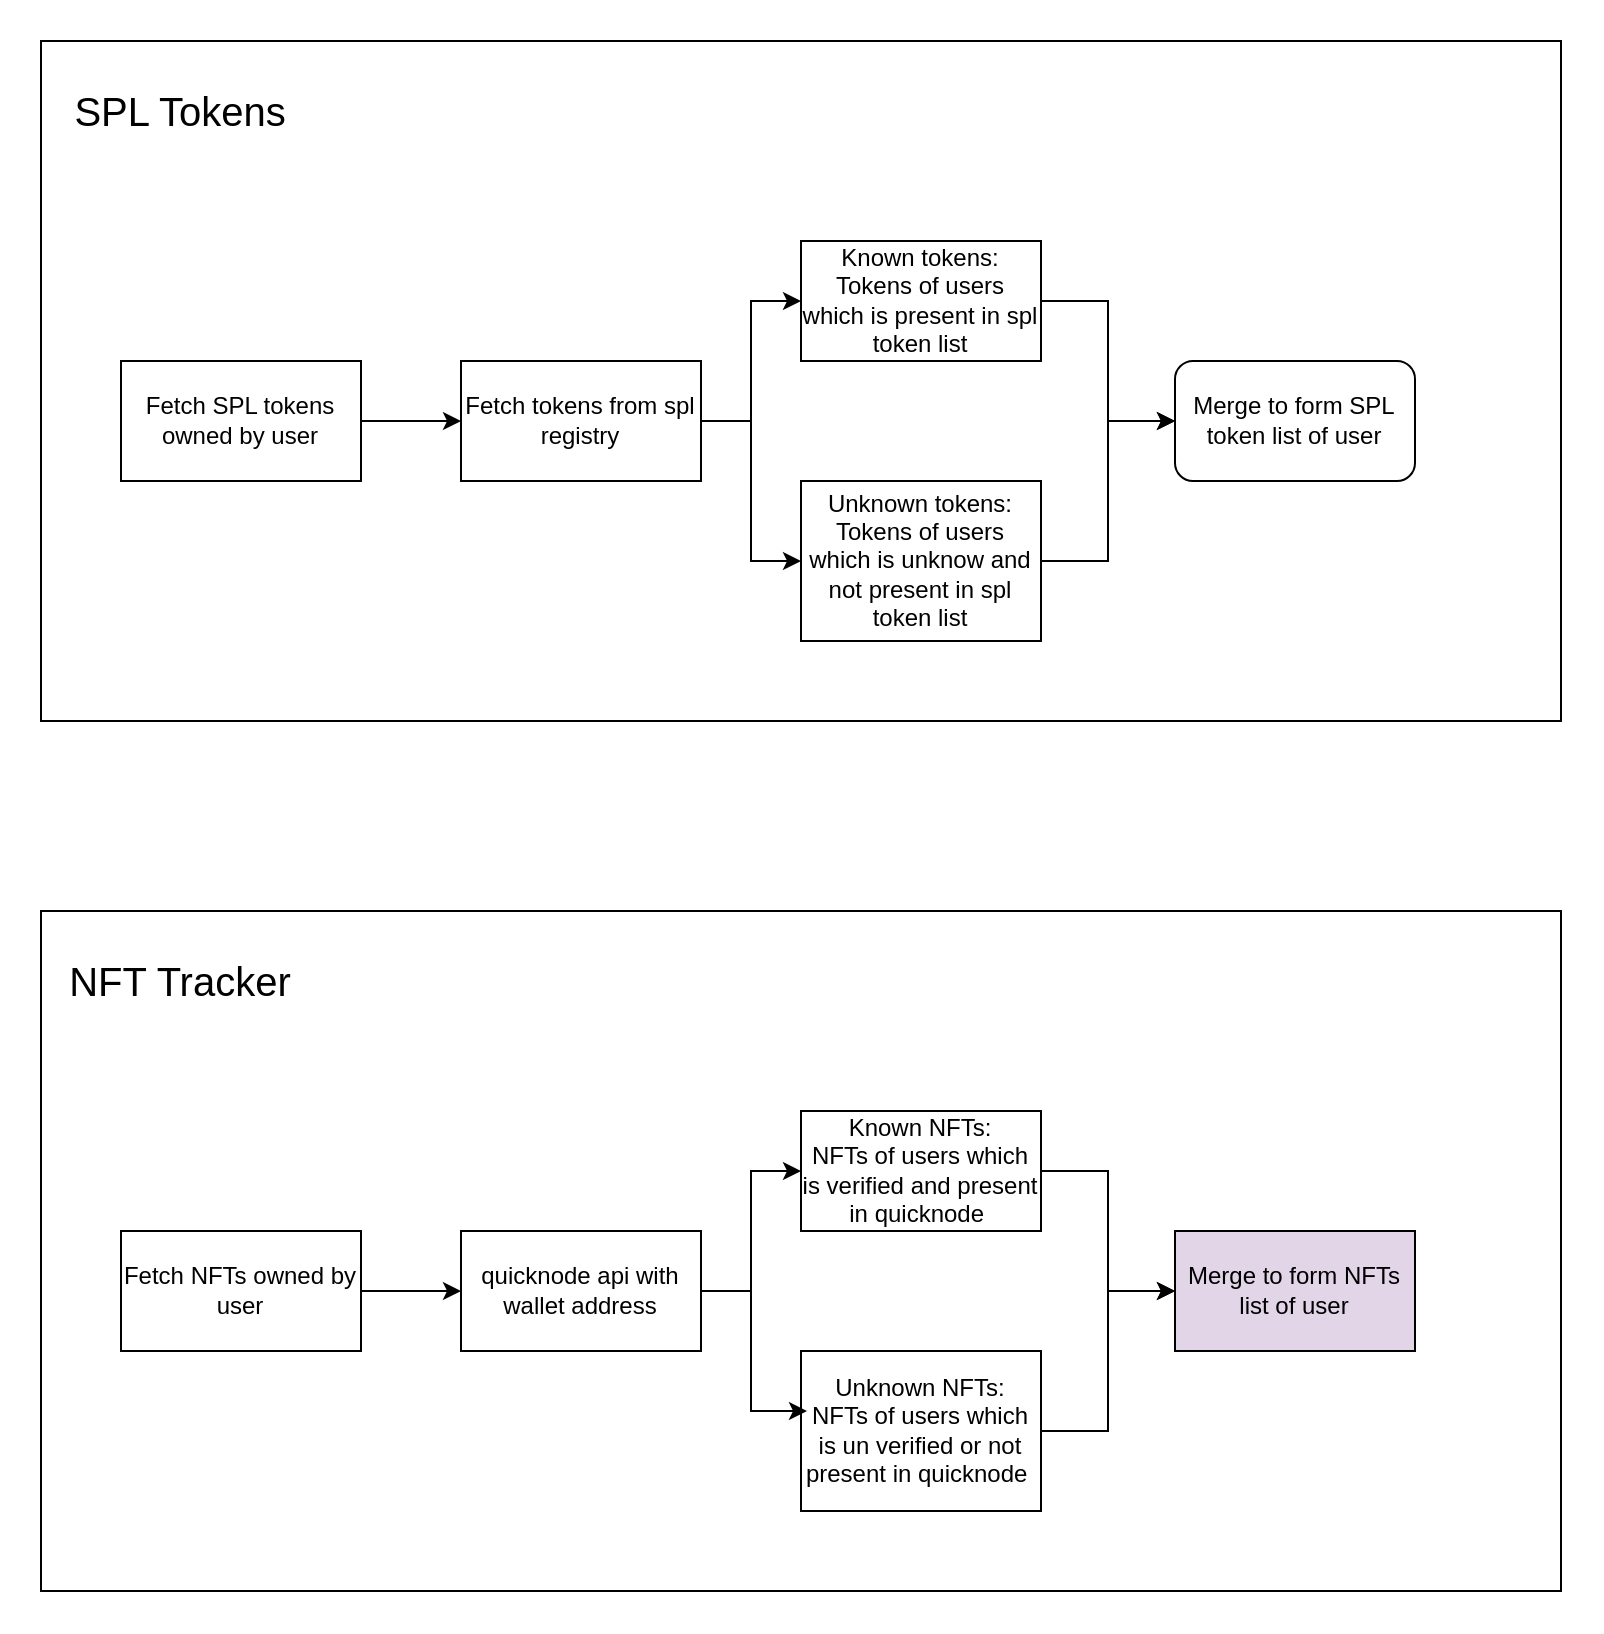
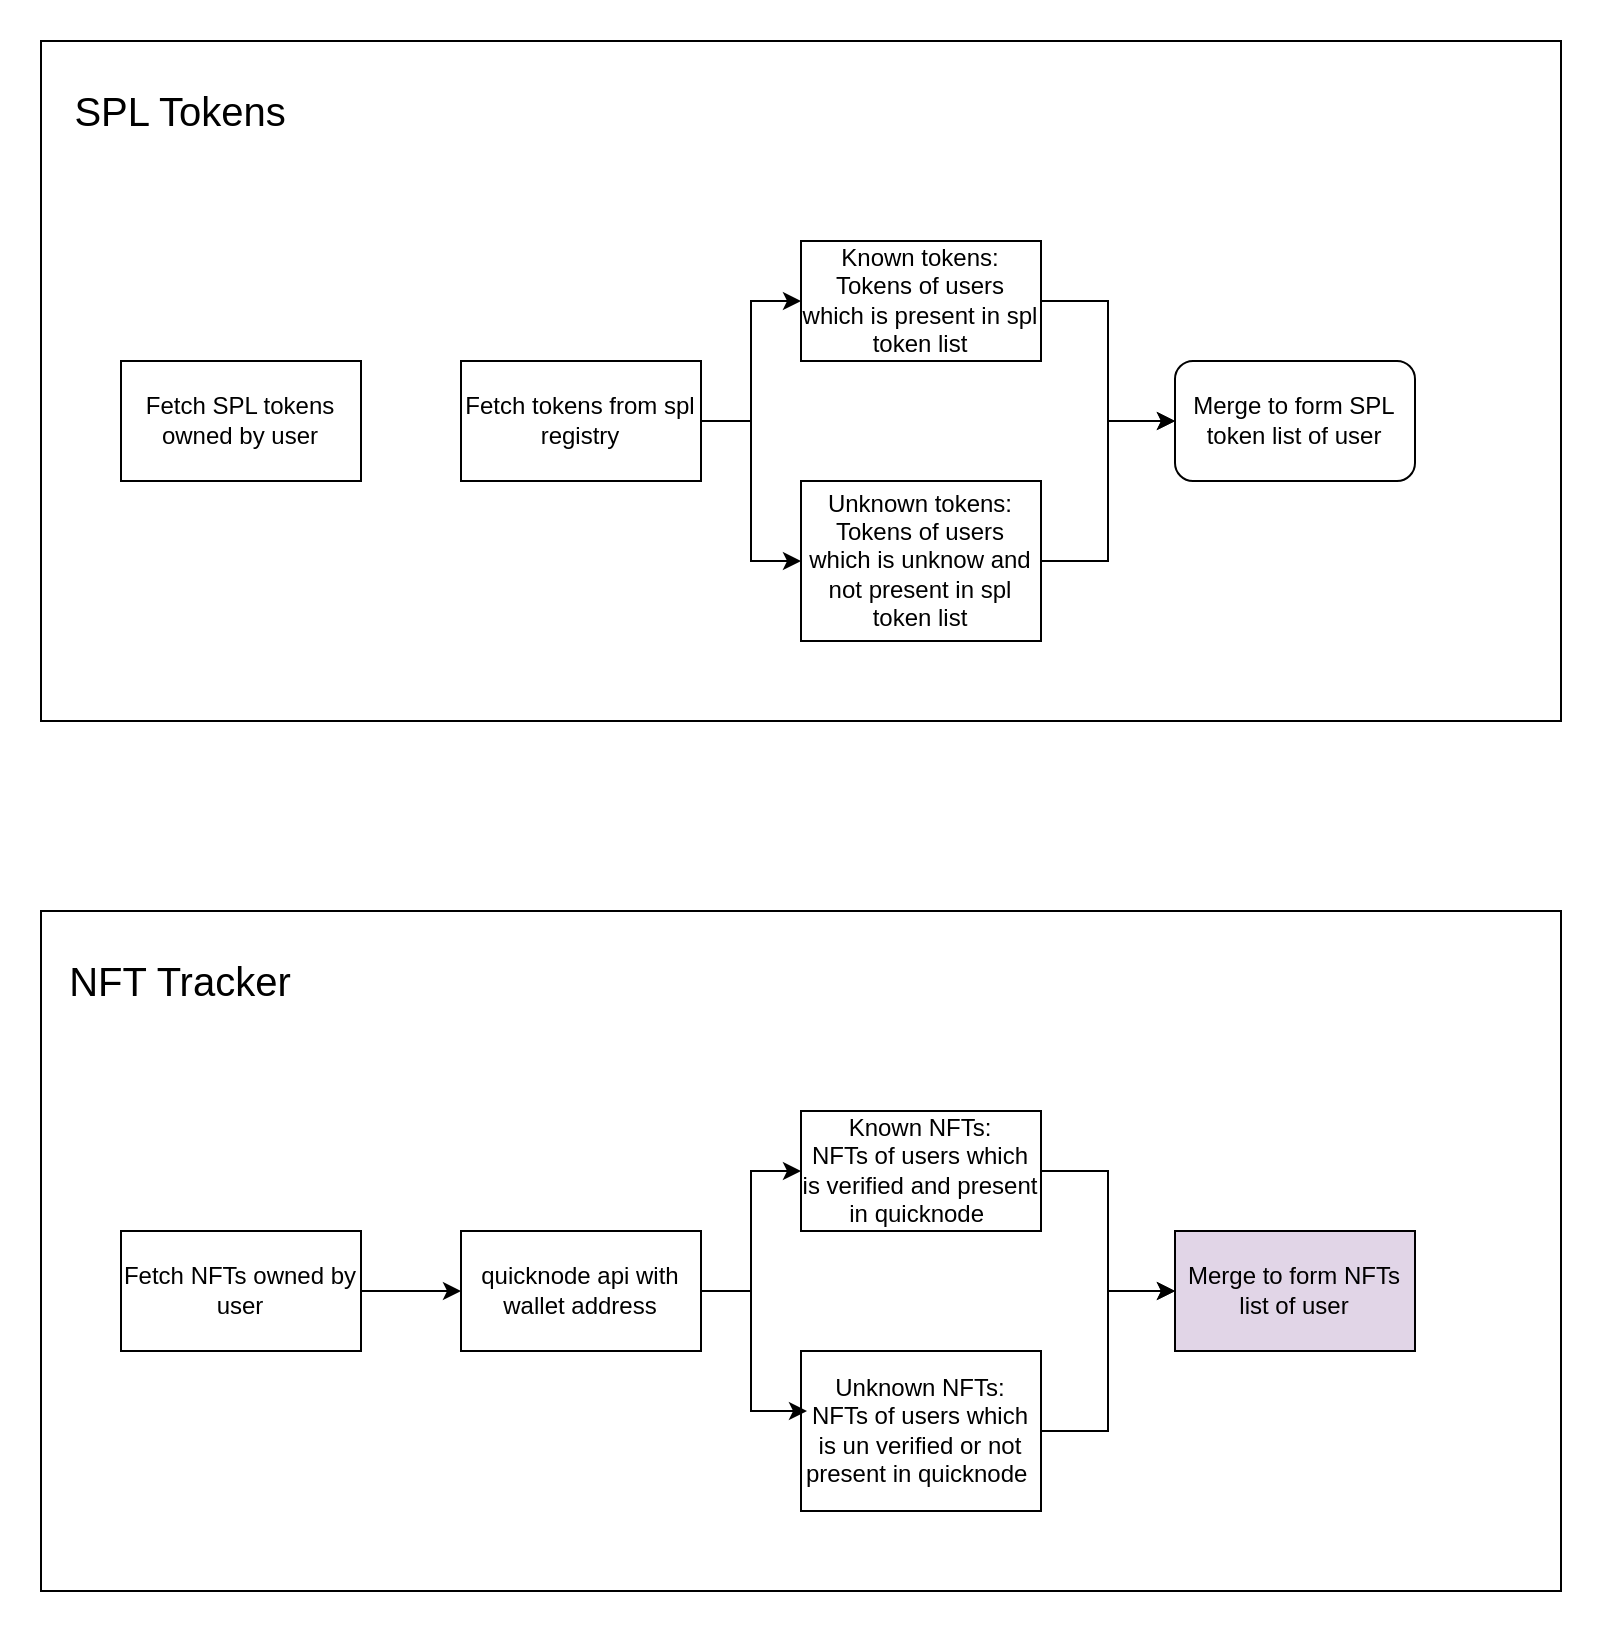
(404, 421) -> none
